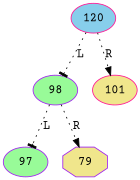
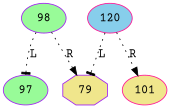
(75, 52) -> (98, 52)
